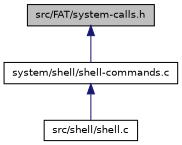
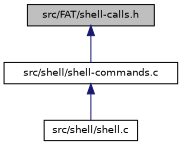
(91, 15) -> (91, 15)
(91, 73) -> (91, 73)
